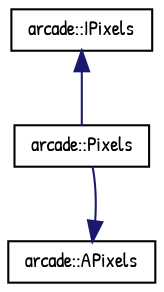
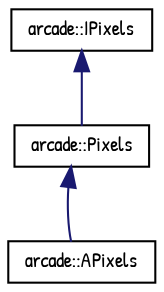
(96, 194) -> (68, 215)
